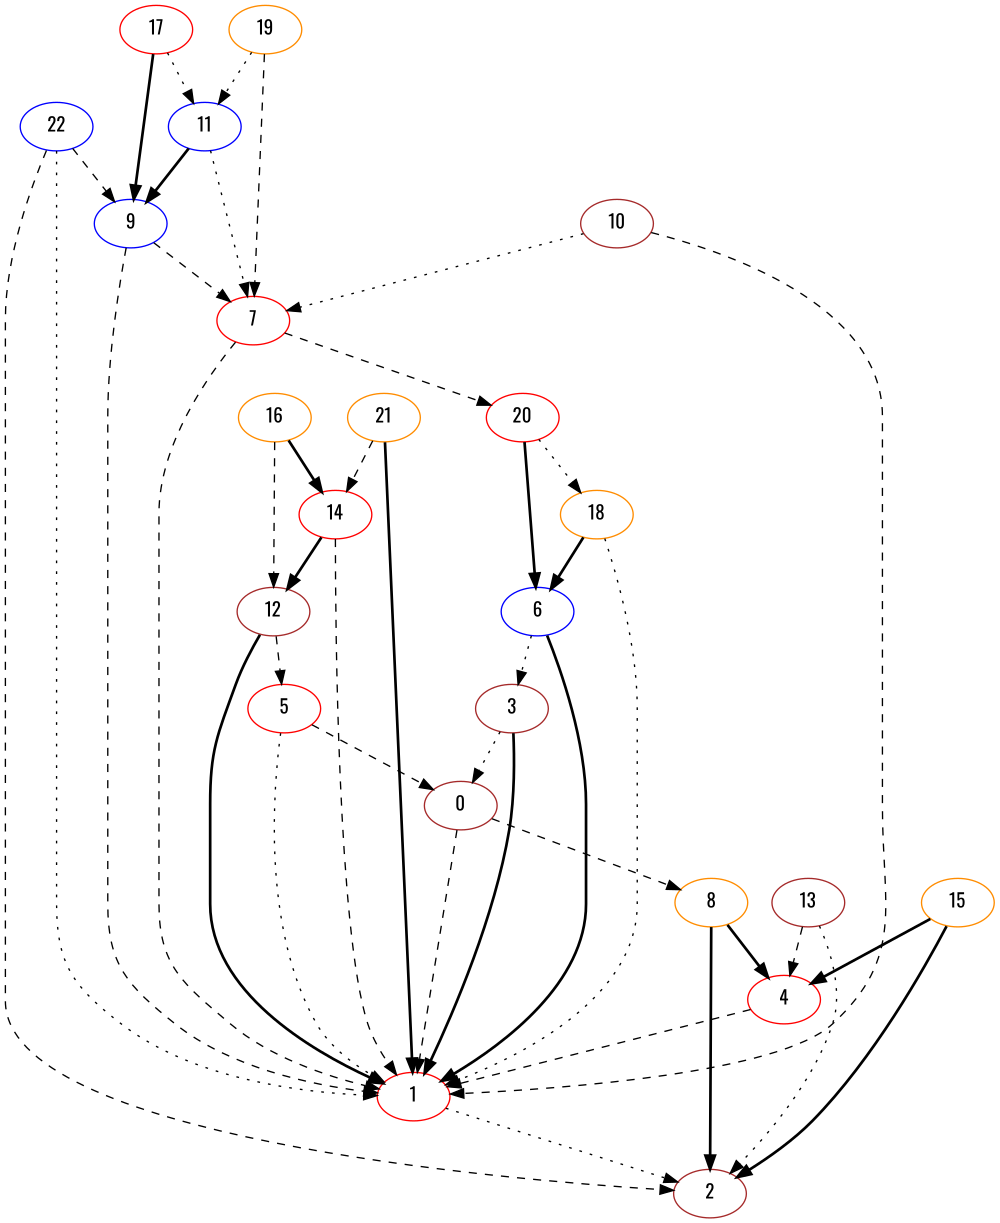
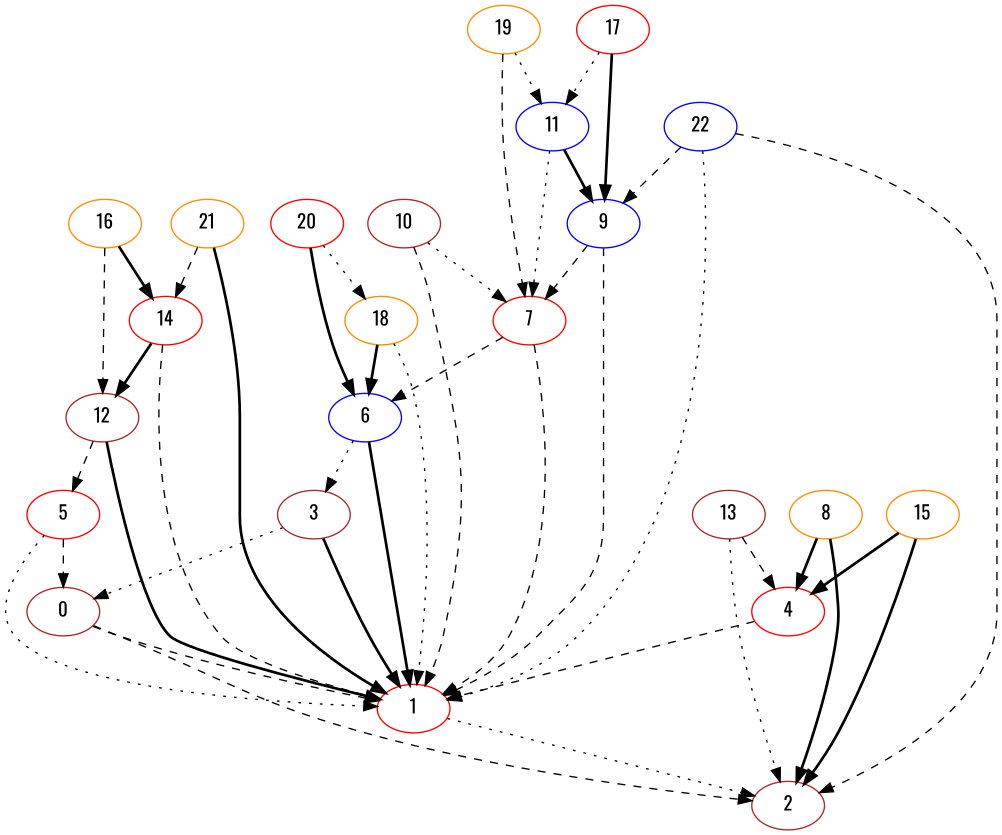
(381, 367) -> (453, 366)
(576, 850) -> (407, 744)
